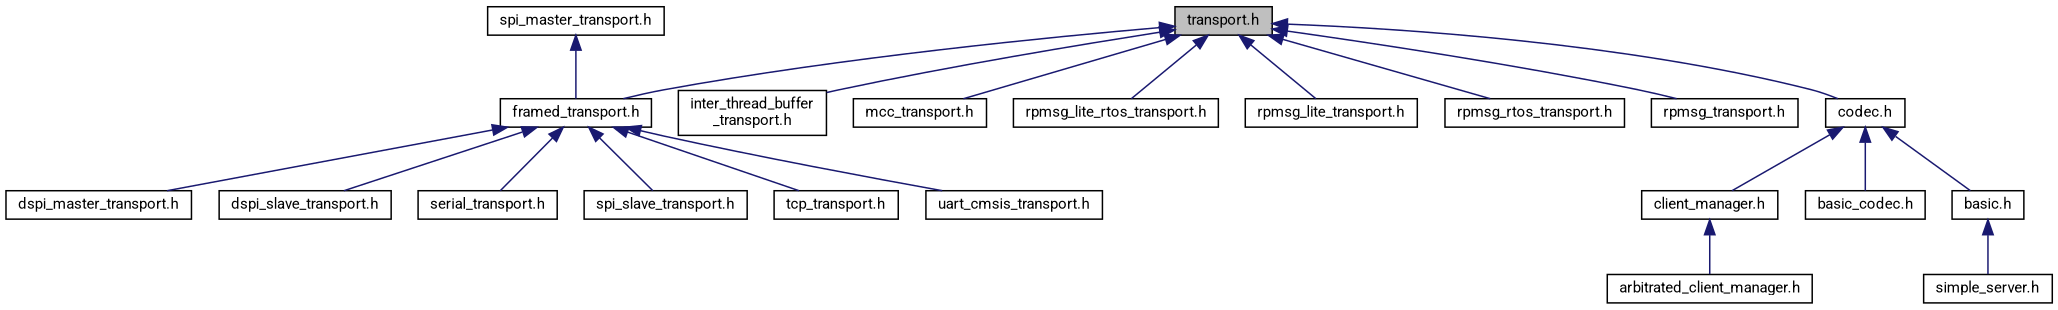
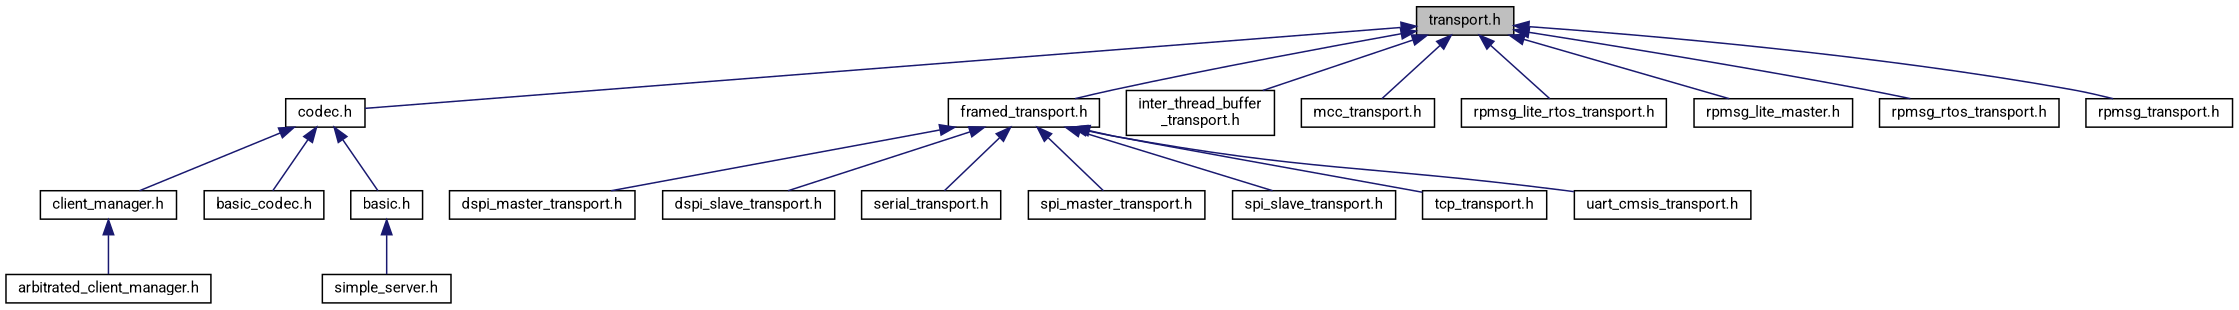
(576, 75) -> (1076, 164)
(1331, 113) -> (1773, 113)
